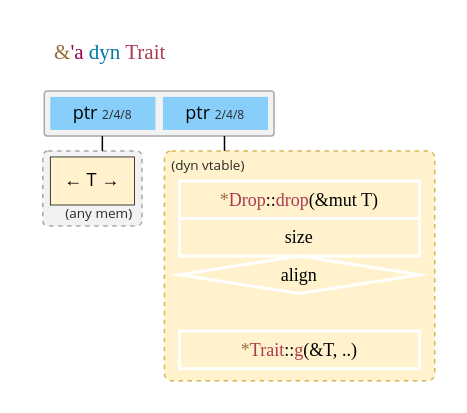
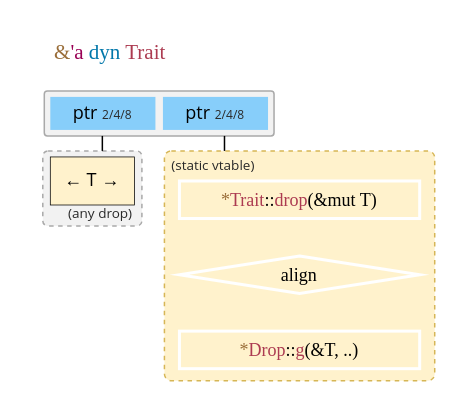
(214, 166) -> (223, 166)
(299, 200) -> (299, 200)
(100, 214) -> (97, 214)
(299, 237) -> none
(299, 350) -> (299, 350)
